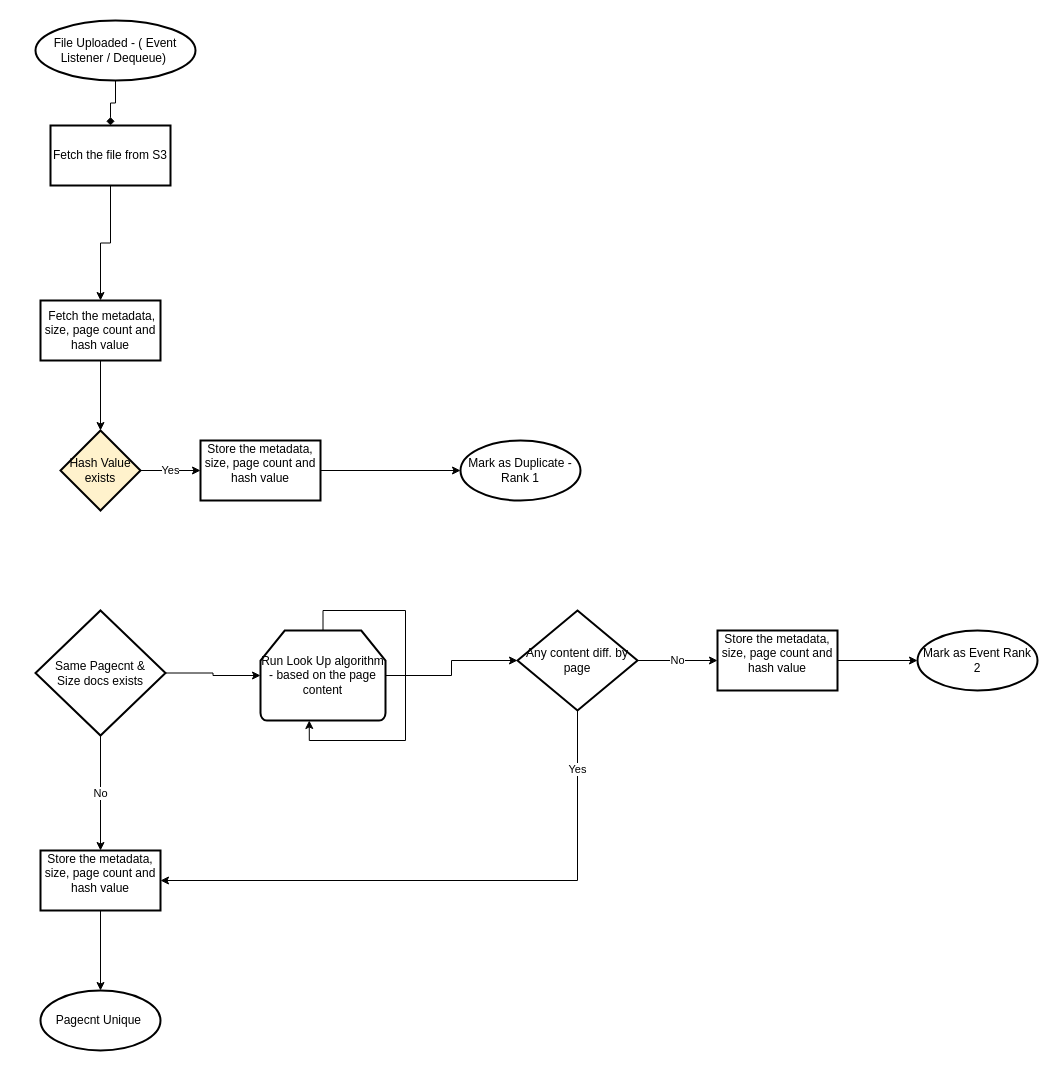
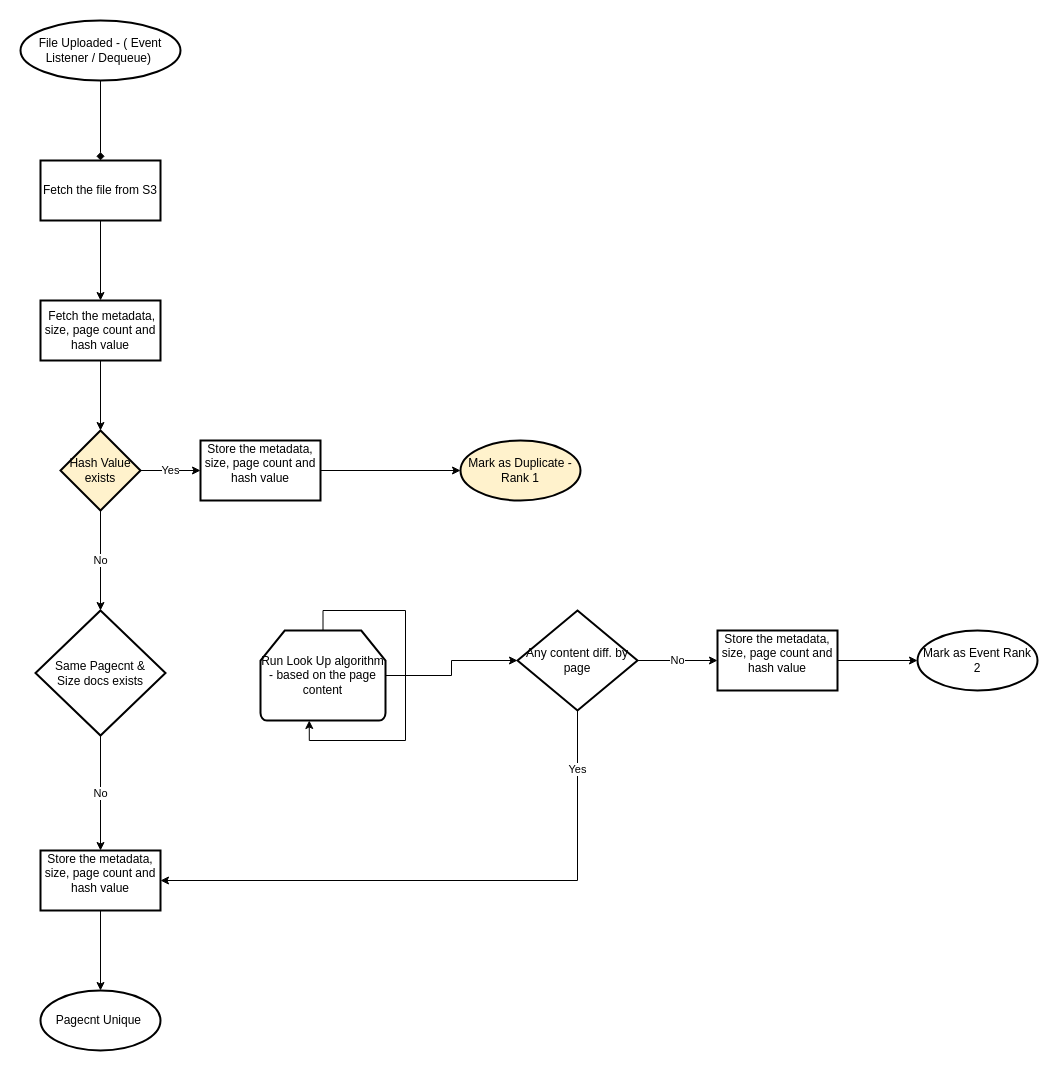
(116, 51) -> (101, 51)
(111, 156) -> (101, 191)
(521, 471) -> (521, 471)
none -> (101, 557)
(211, 673) -> none
